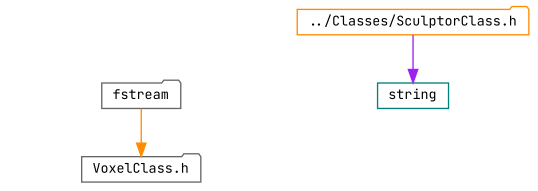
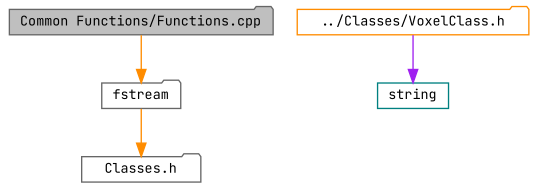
none -> (141, 22)
(413, 22) -> (413, 22)
(141, 169) -> (141, 169)
